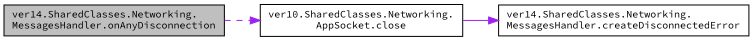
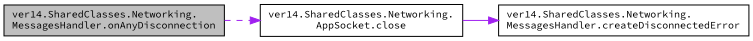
(361, 20) -> (361, 20)
